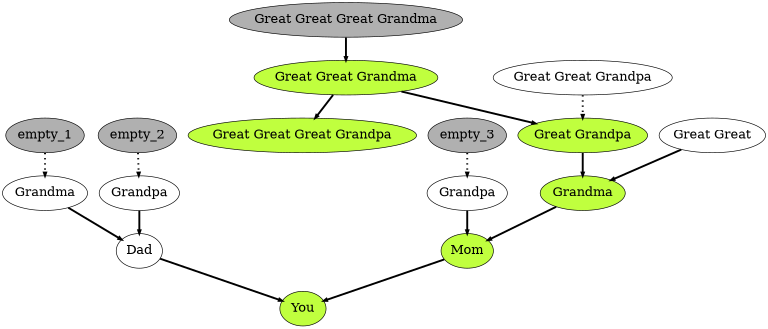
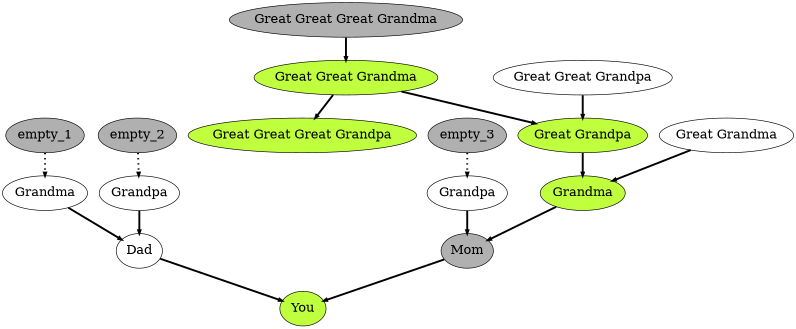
(583, 105) -> (583, 105)
(712, 135) -> (726, 135)
(467, 251) -> (467, 251)
